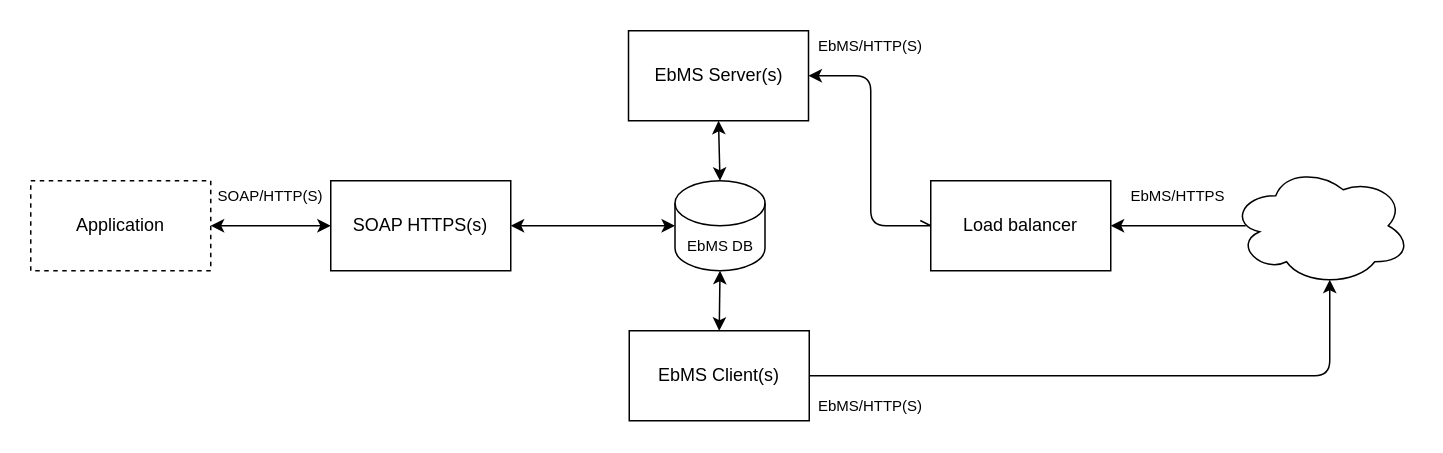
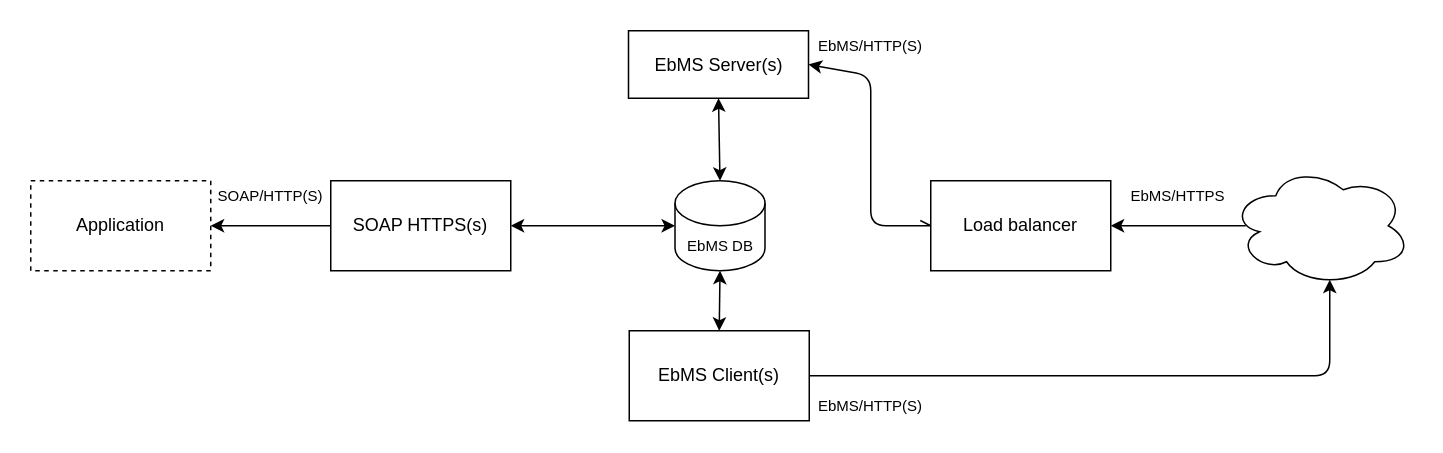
(719, 76) -> (719, 65)
(319, 226) -> (323, 226)
